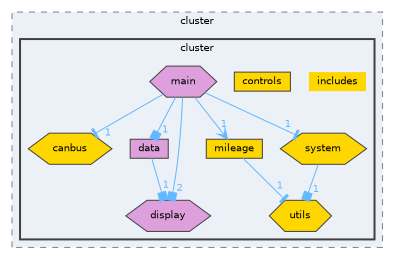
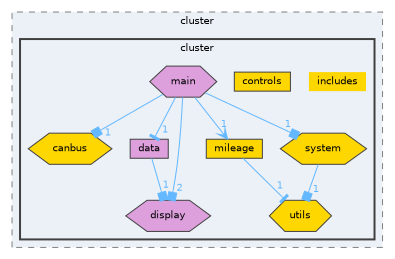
(130, 113) -> (133, 112)
(249, 113) -> (247, 112)
(167, 114) -> (166, 116)
